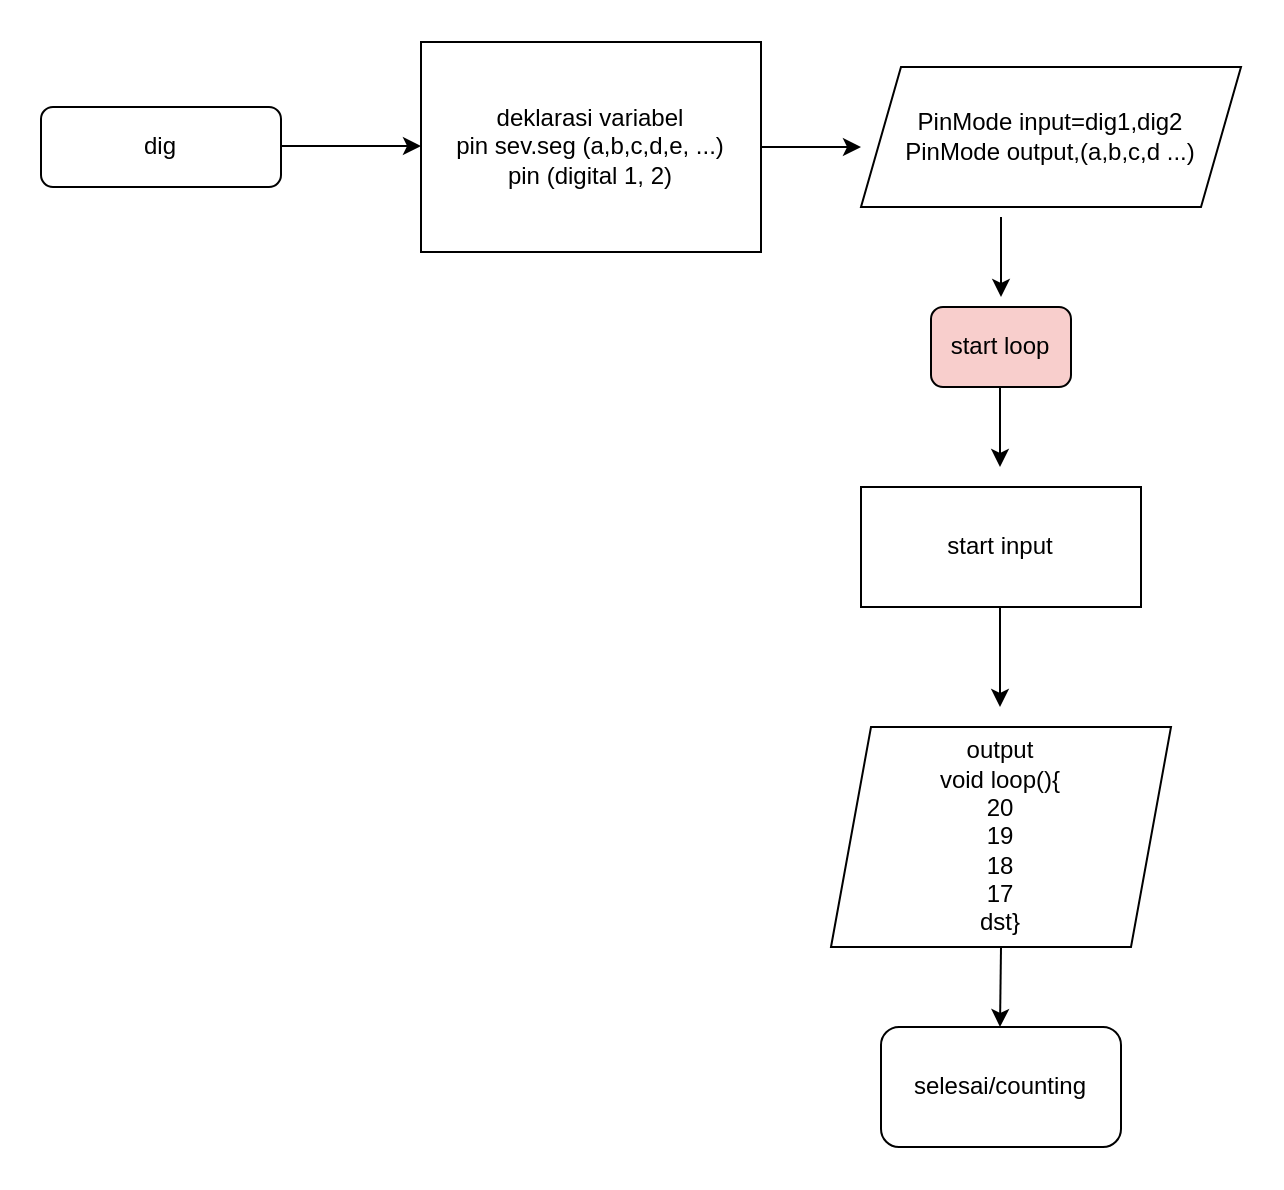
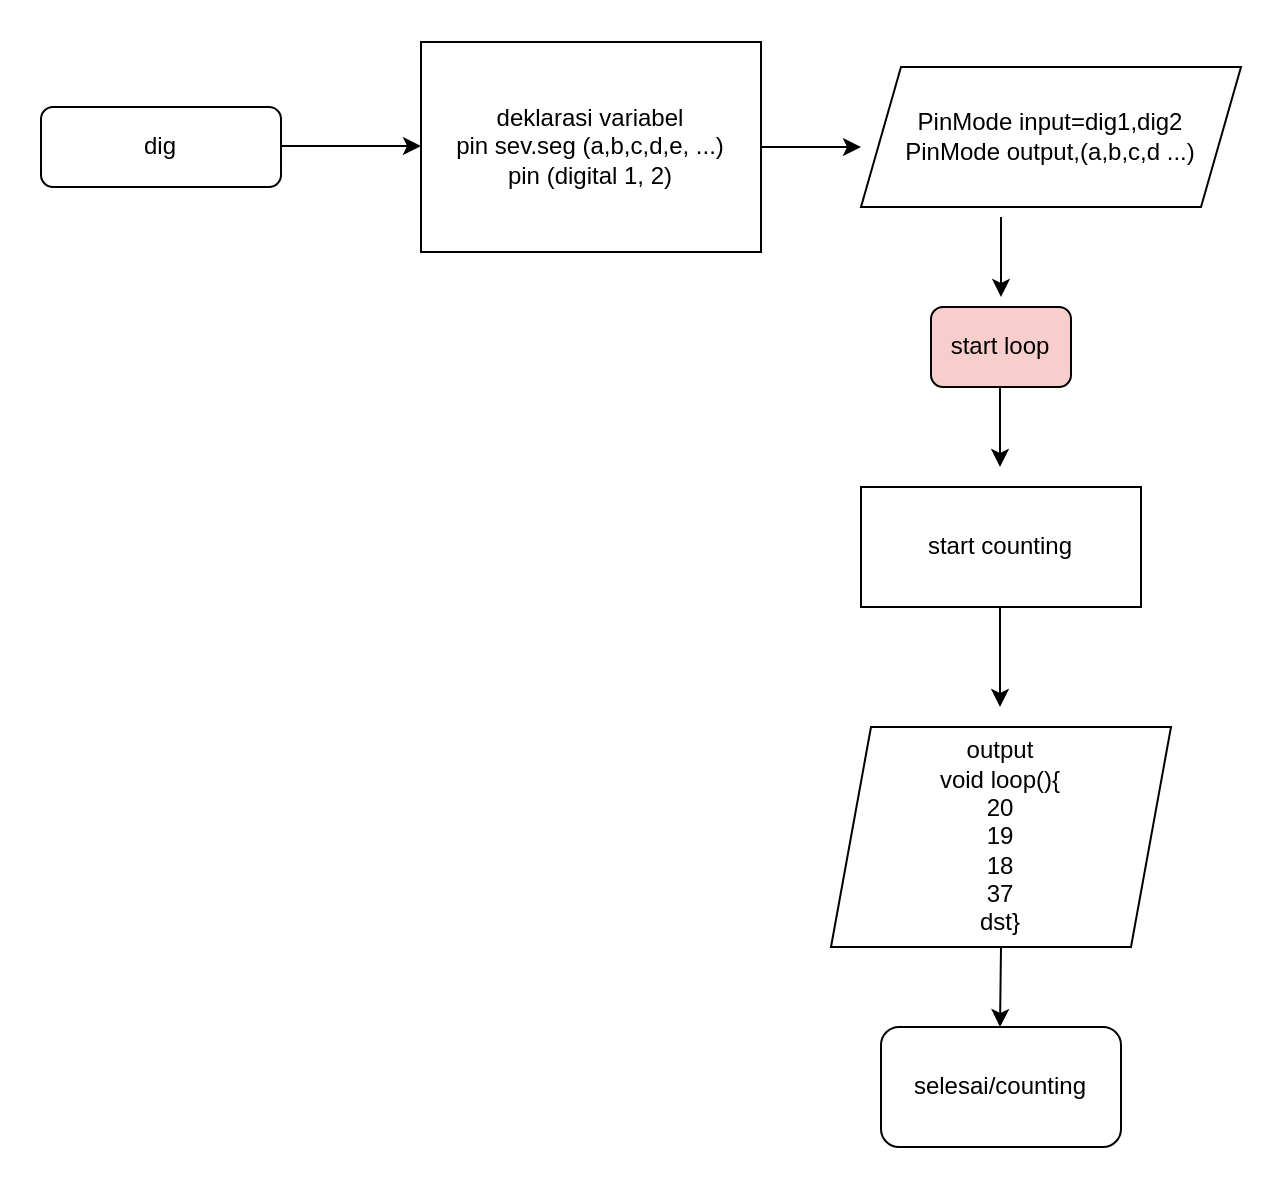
(1001, 547) -> (1001, 547)
(1001, 837) -> (1001, 837)
